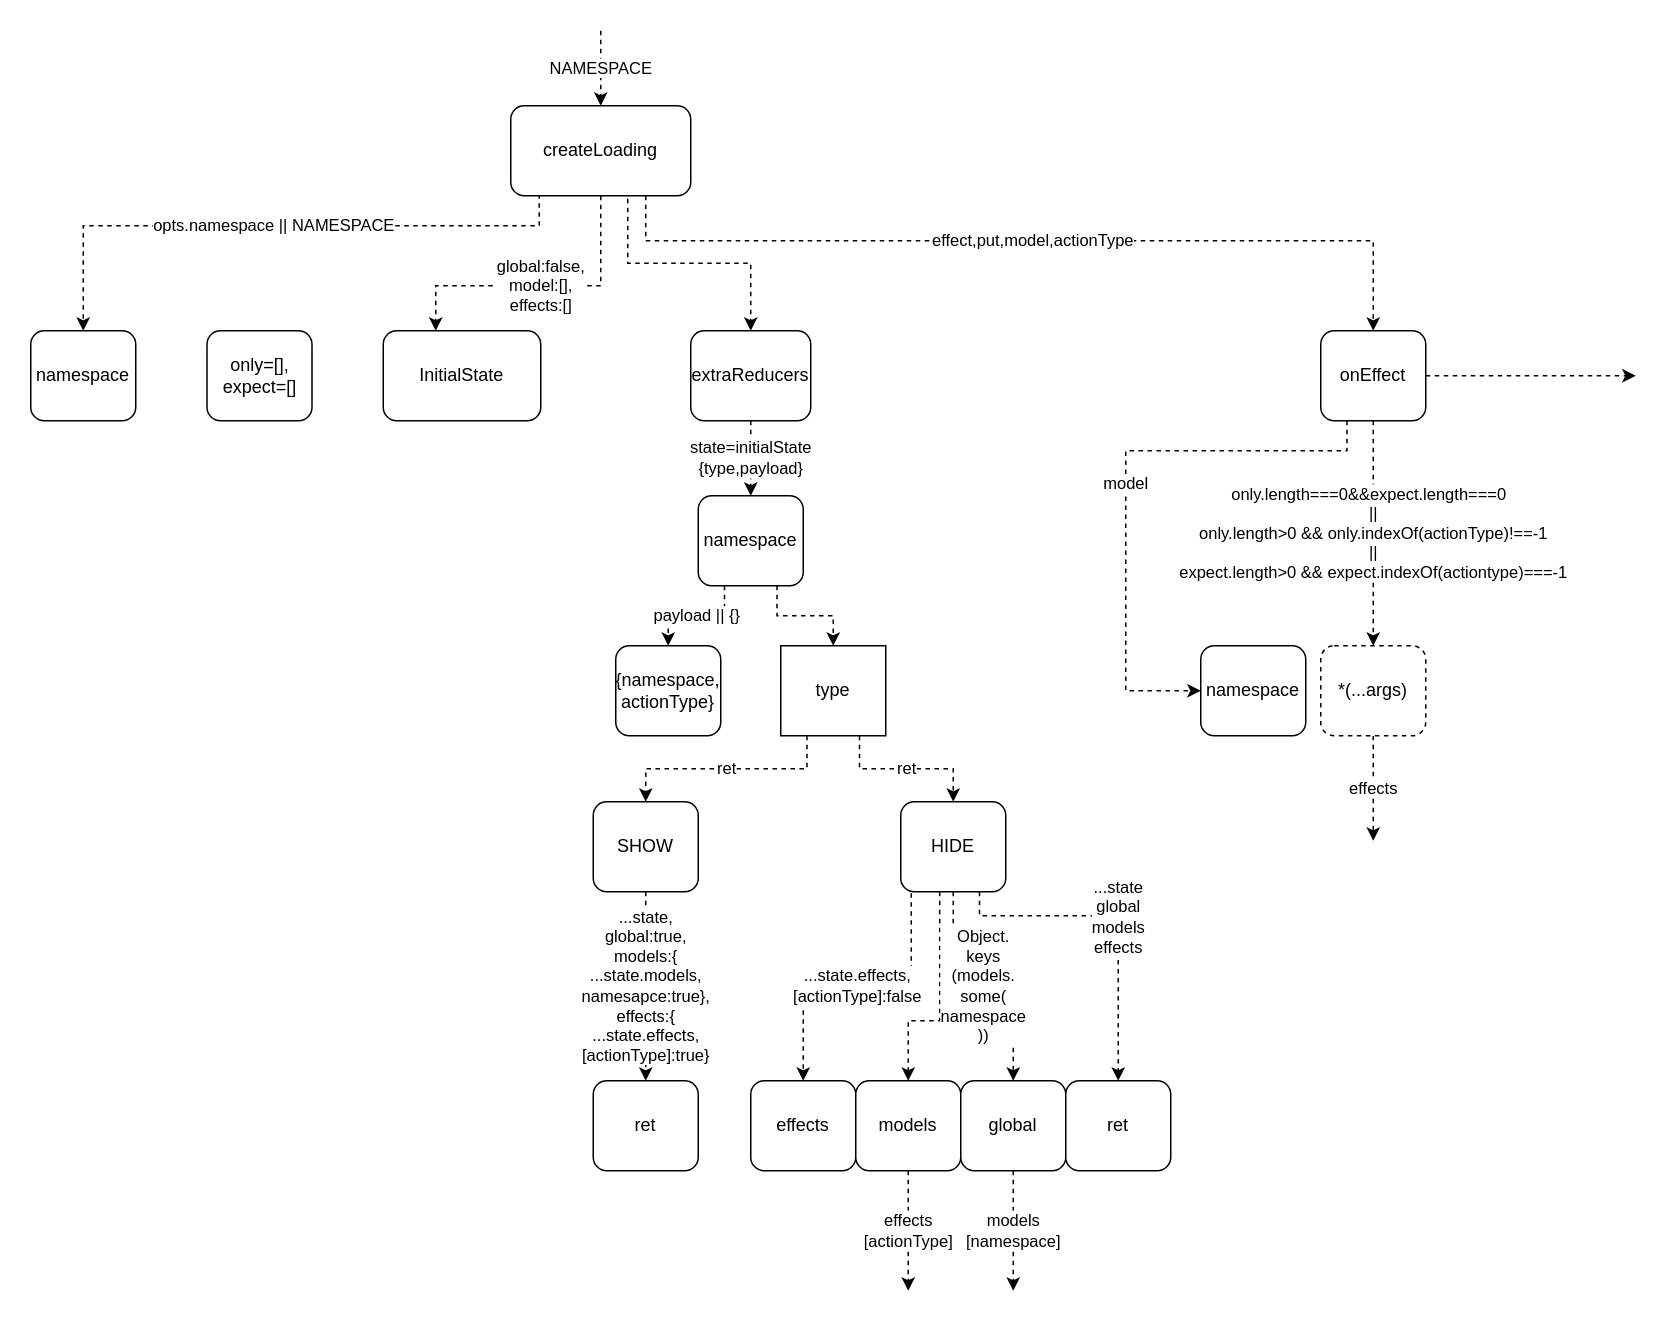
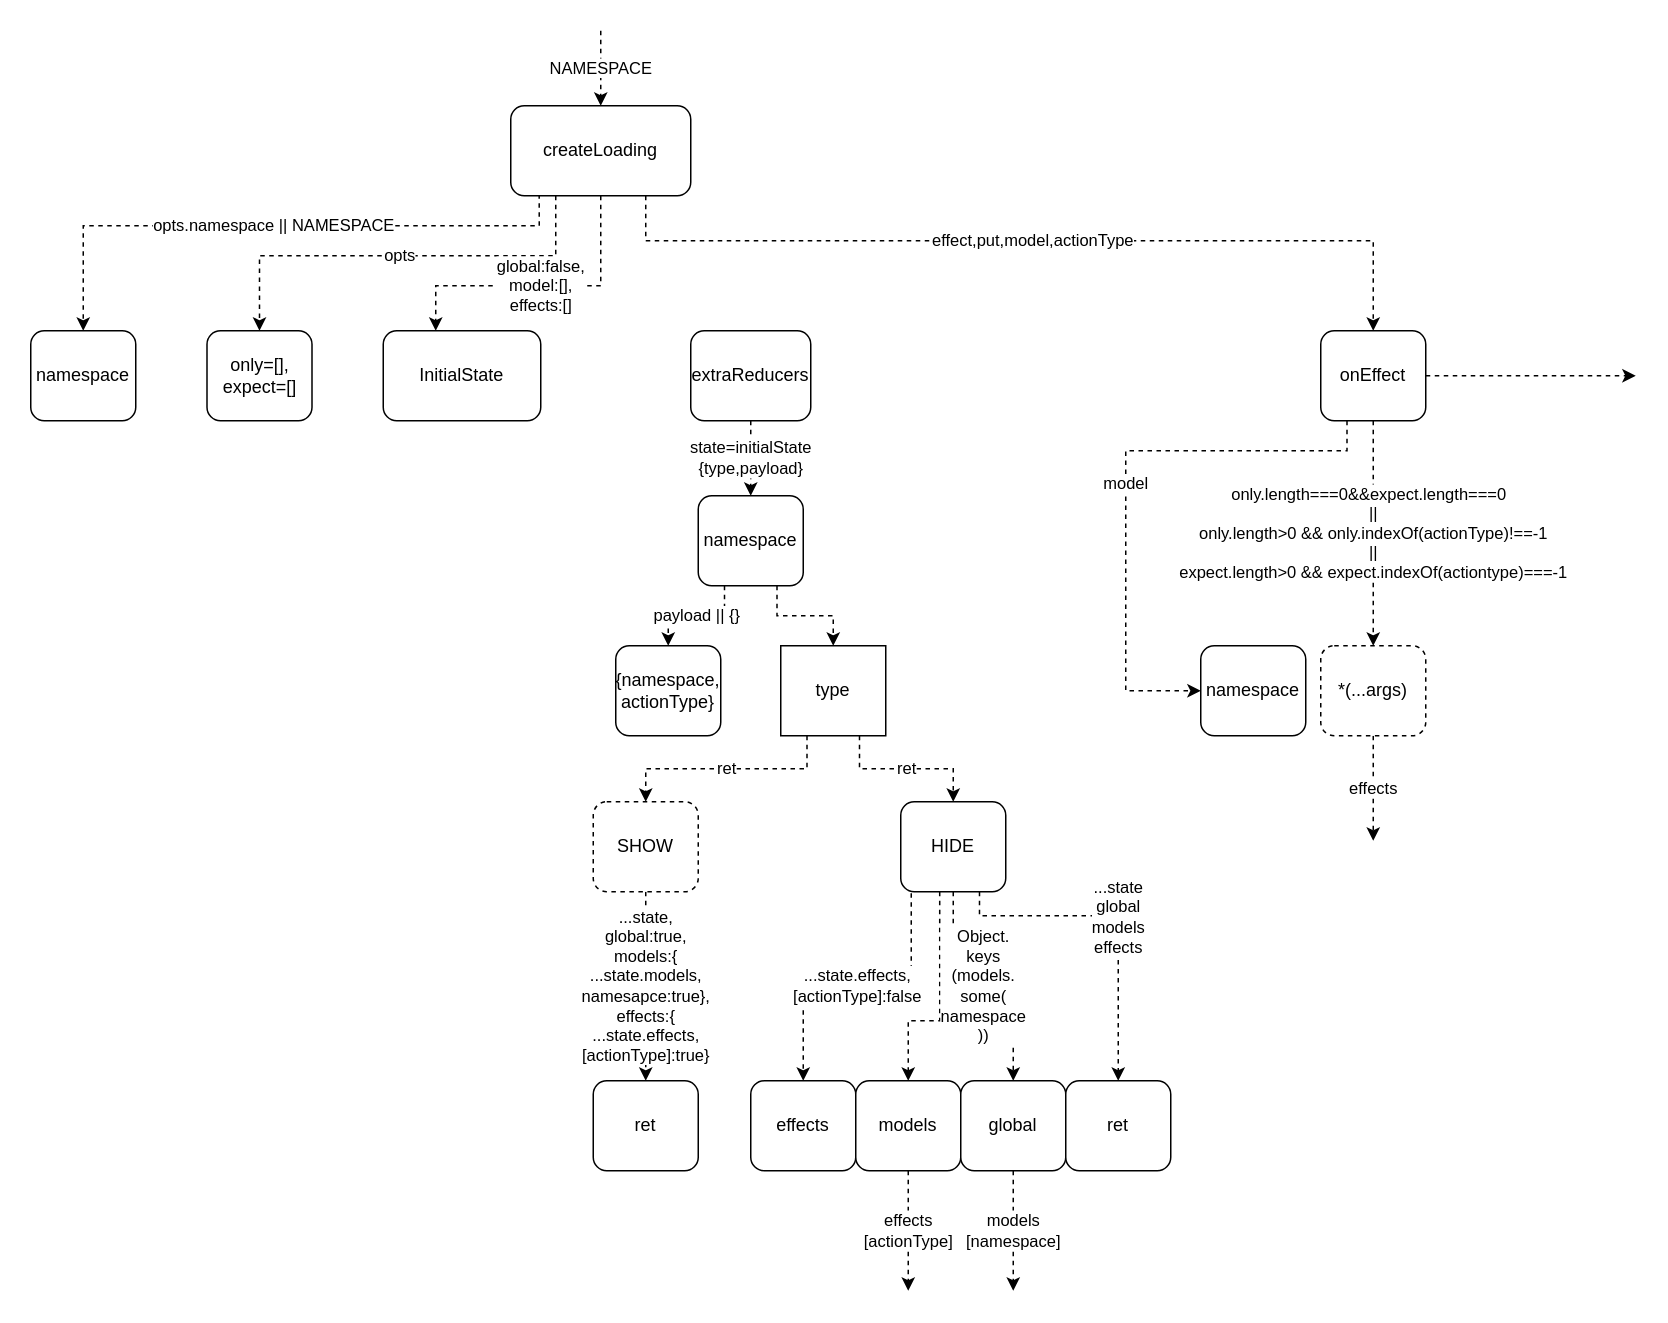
none -> (406, 256)
(686, 263) -> none
(646, 847) -> (646, 847)
